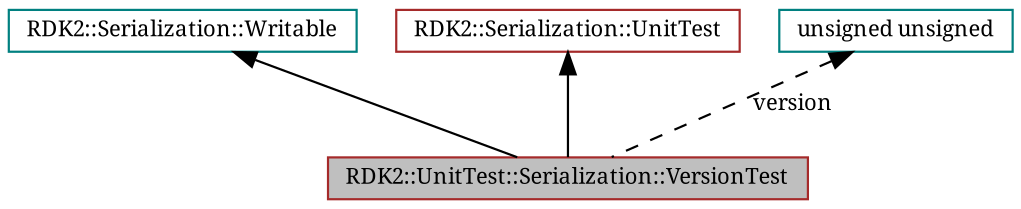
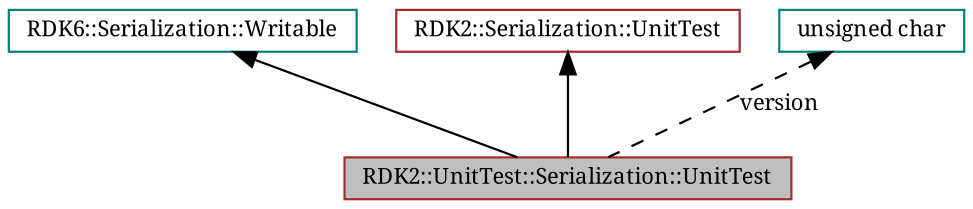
(183, 31) -> (183, 31)
(896, 31) -> (872, 31)
(568, 178) -> (568, 178)
